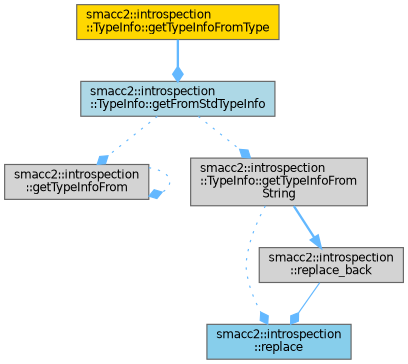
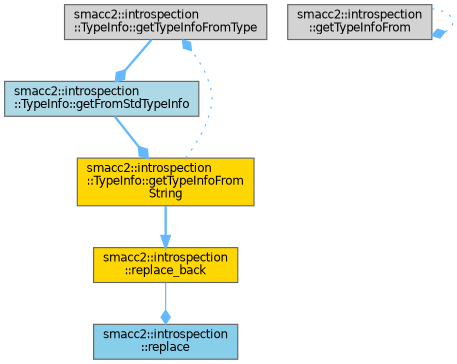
(178, 22) -> (166, 22)
(219, 133) -> (127, 132)
(133, 136) -> none
(279, 182) -> (166, 182)
(247, 258) -> (211, 105)
(331, 265) -> (166, 265)
